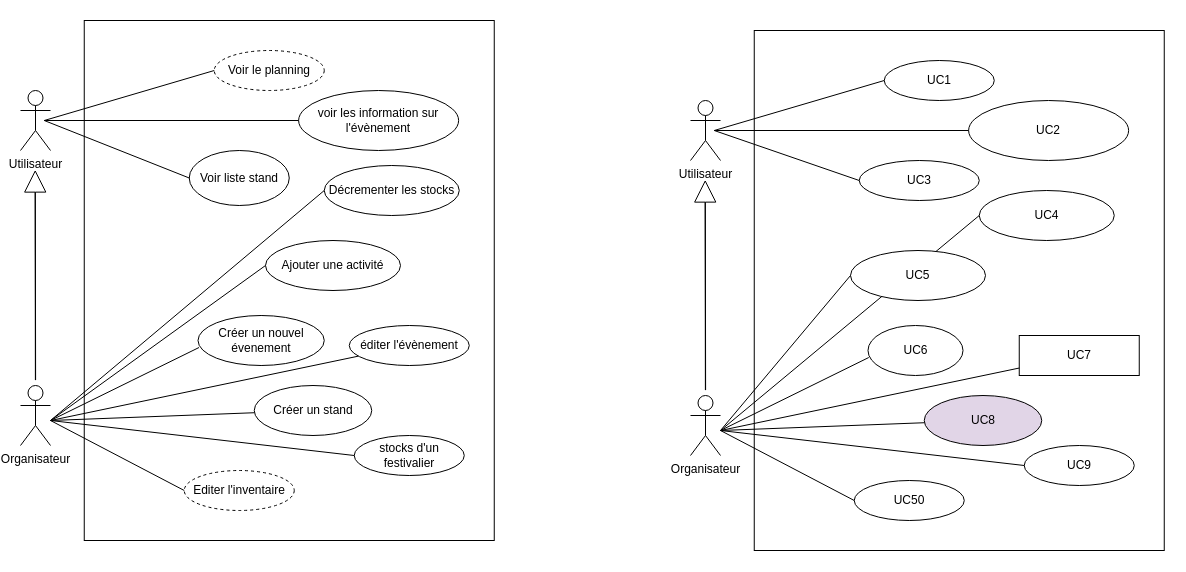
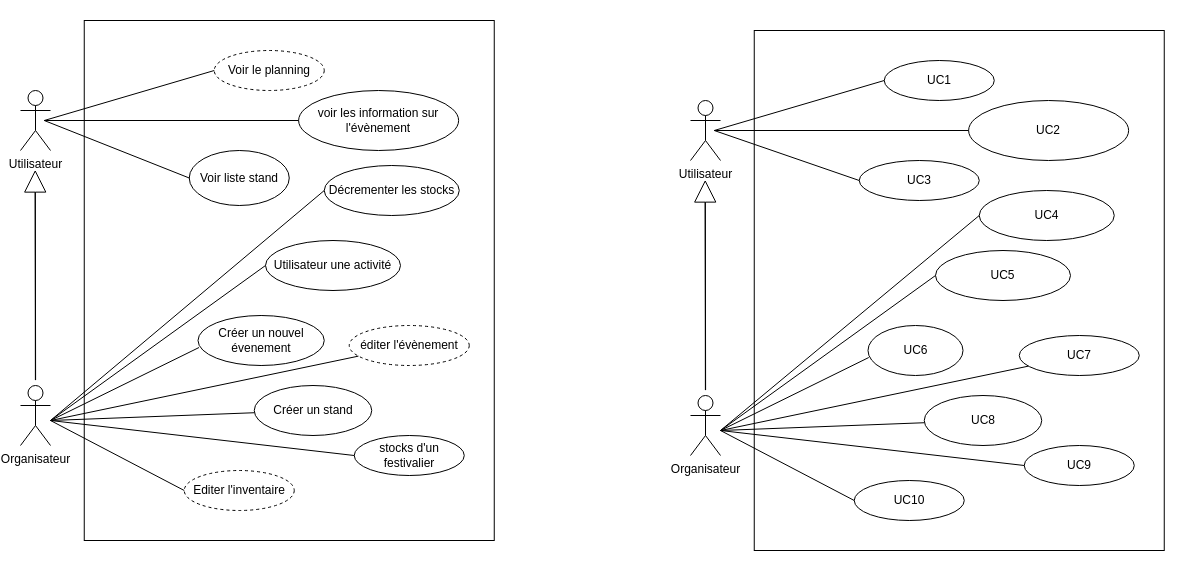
(333, 266) -> (333, 266)
(918, 276) -> (1003, 276)
(409, 346) -> (409, 346)
(1079, 356) -> (1079, 356)
(983, 421) -> (983, 421)
(910, 501) -> (910, 501)
